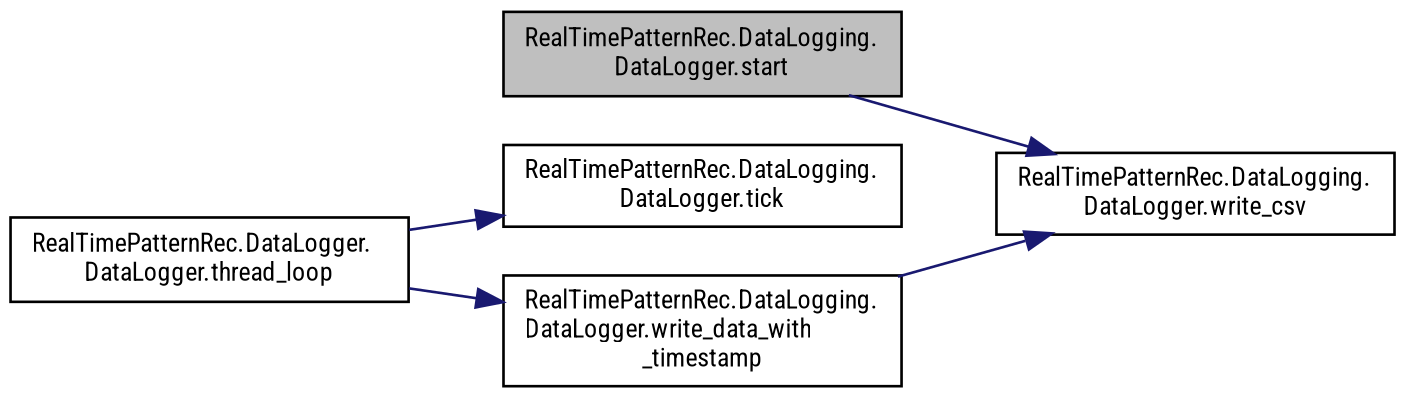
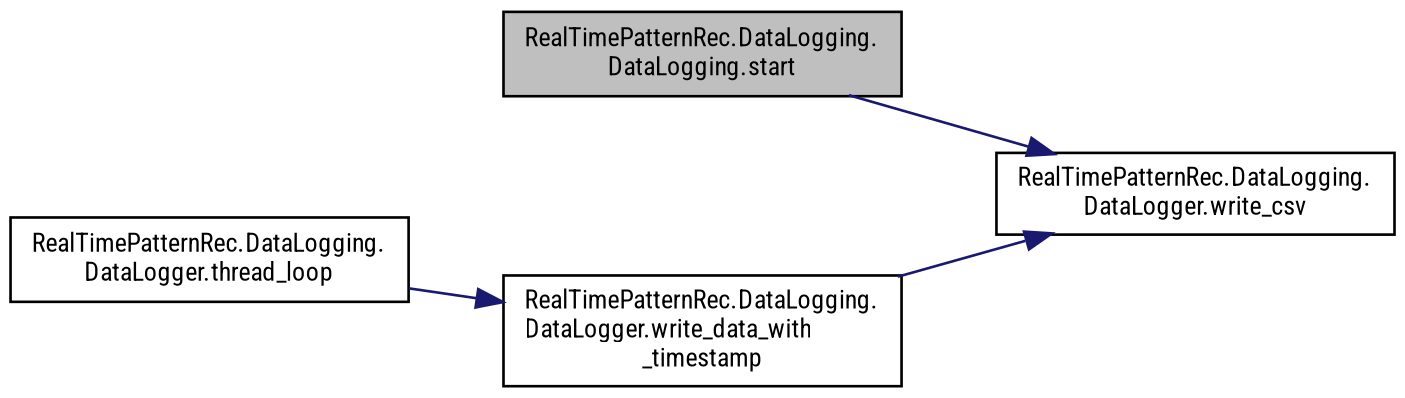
(703, 54) -> (703, 54)
(703, 186) -> none
(210, 260) -> (210, 260)
